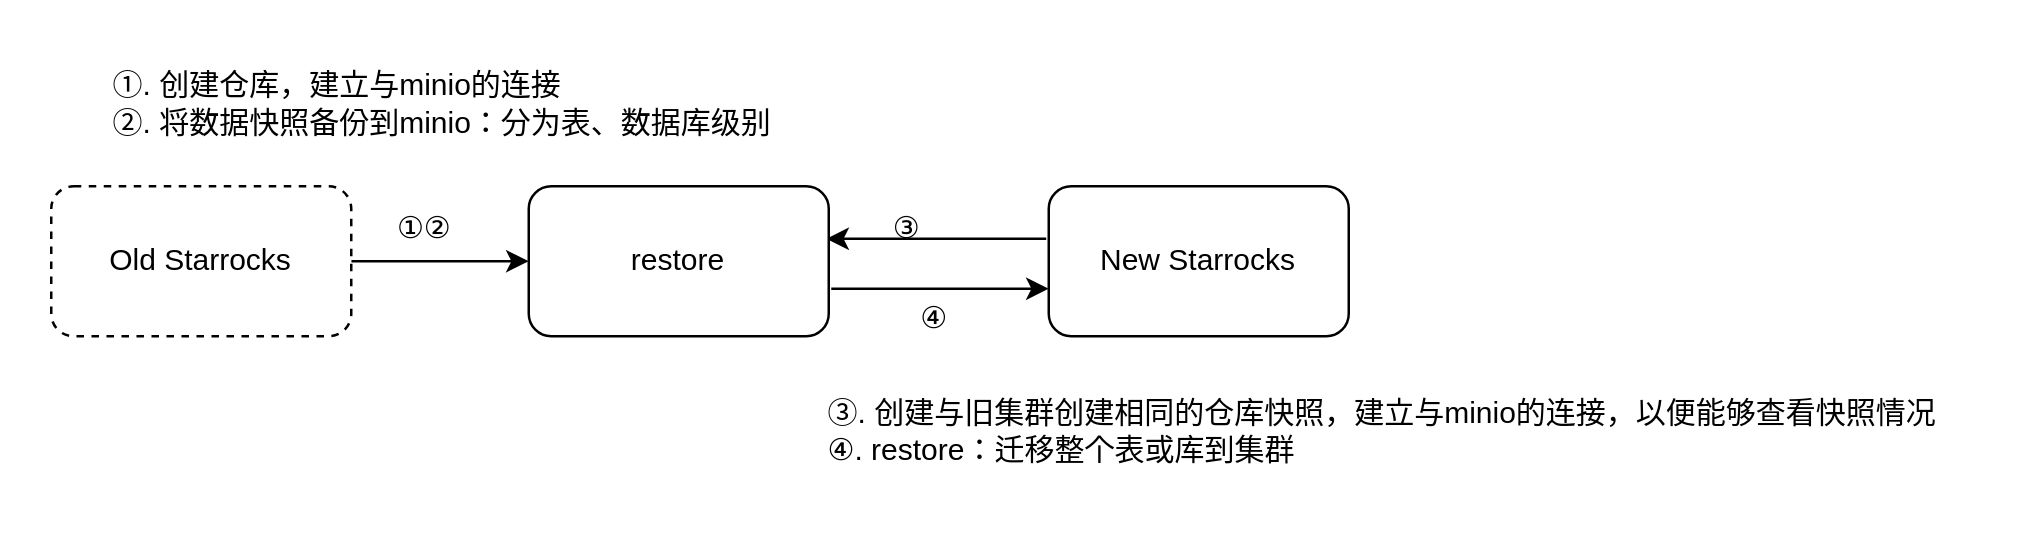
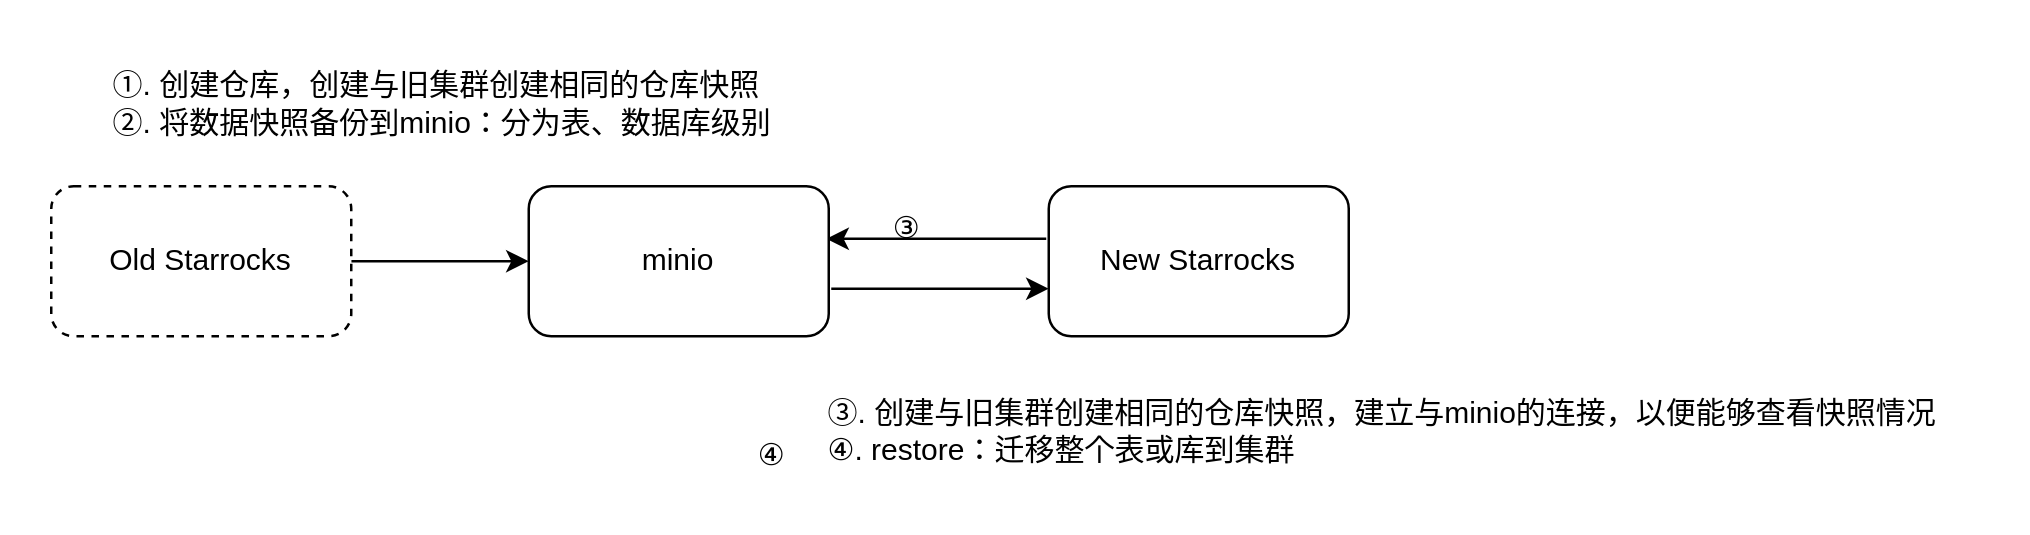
(435, 104) -> (435, 104)
(424, 229) -> none
(679, 261) -> (679, 261)
(934, 319) -> (771, 456)
